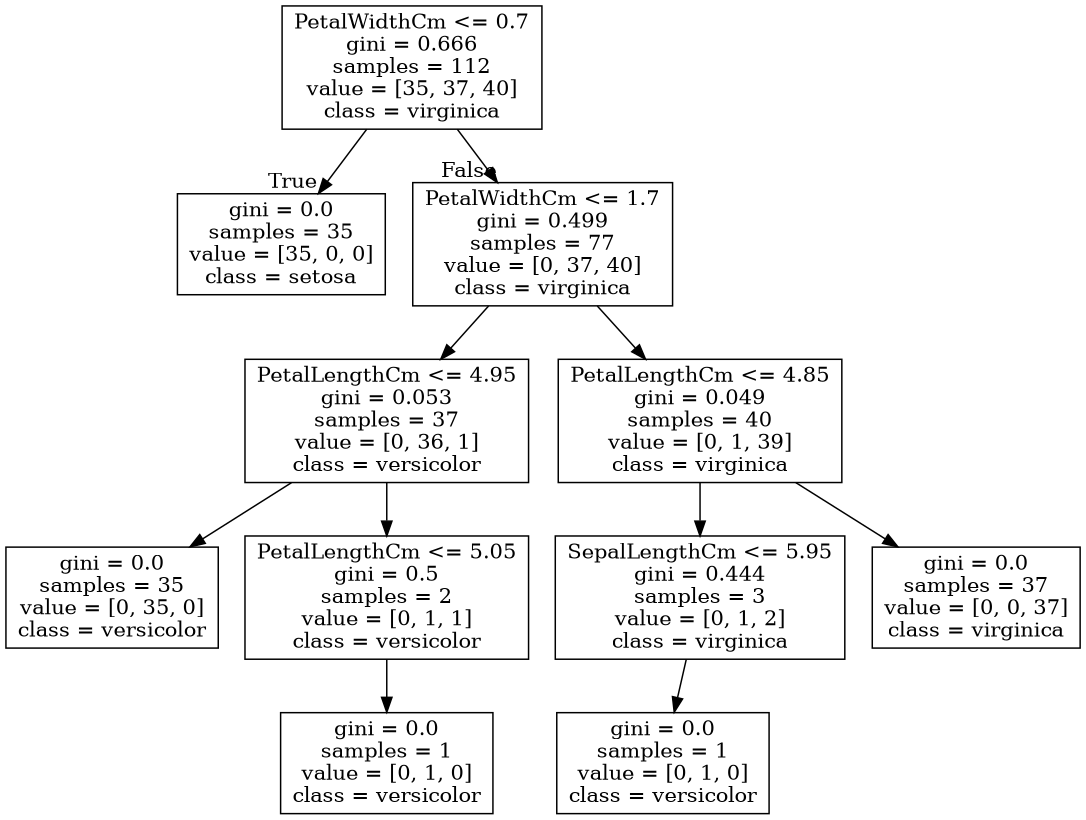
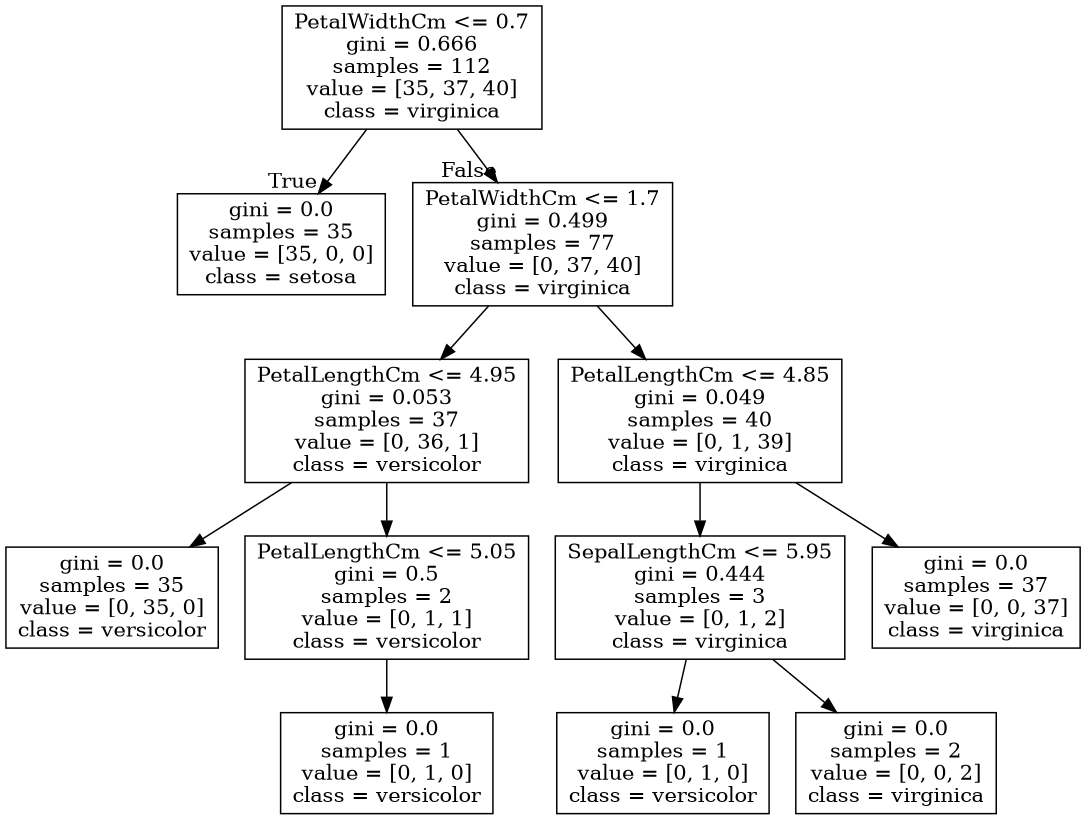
none -> (896, 763)
